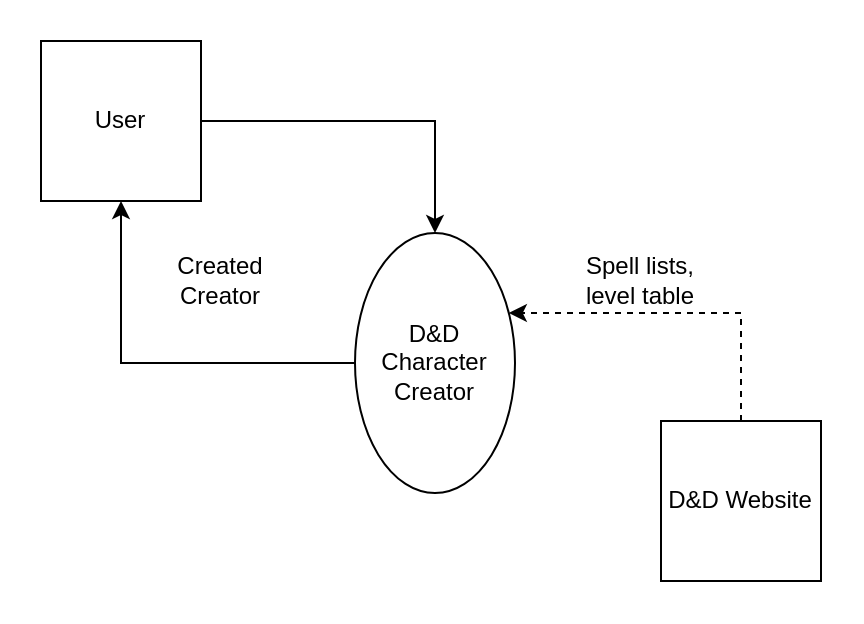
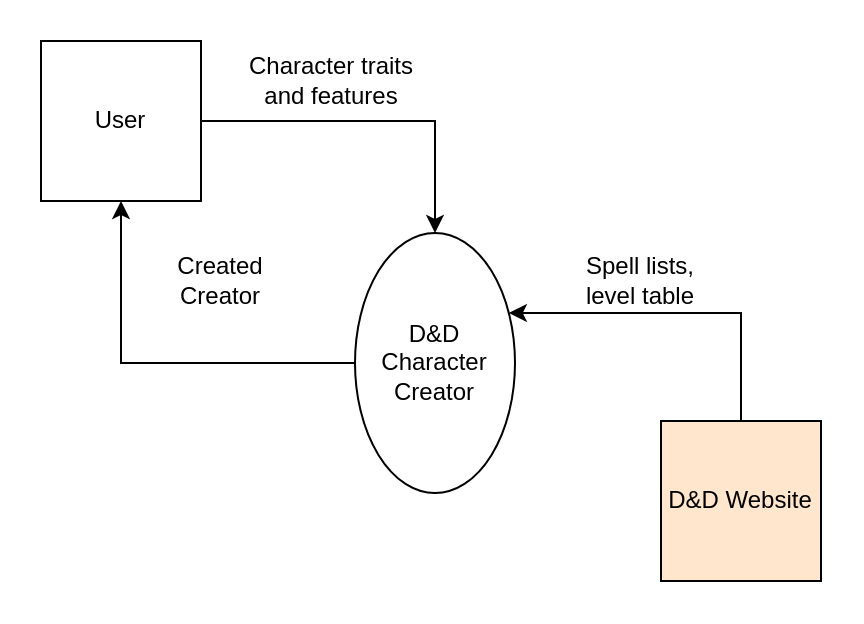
none -> (332, 81)
(684, 313) -> (684, 313)
(741, 501) -> (741, 501)
